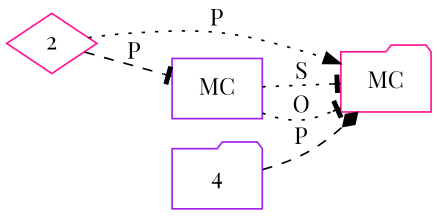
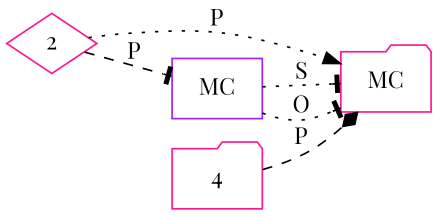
(217, 179) -> (217, 179)
